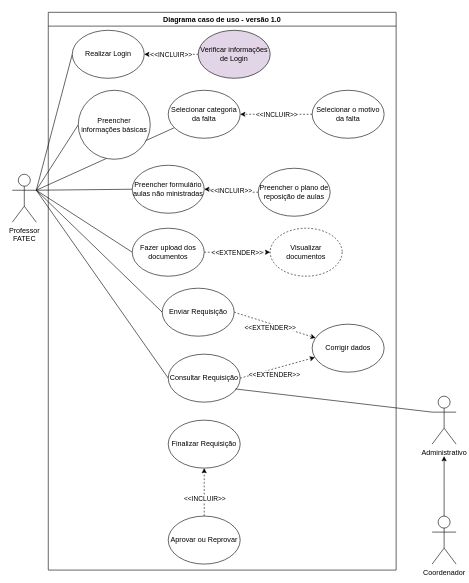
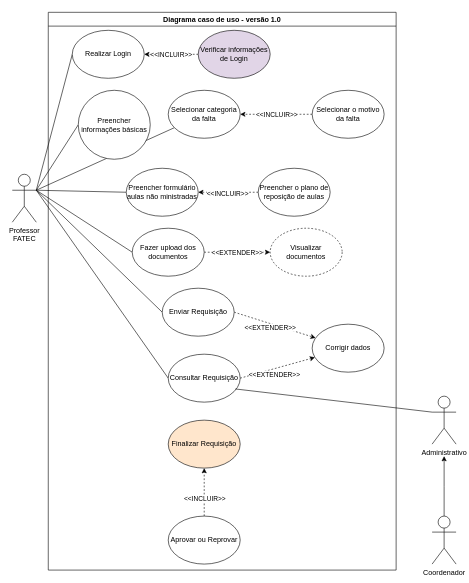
(168, 189) -> (162, 192)
(204, 444) -> (204, 444)
